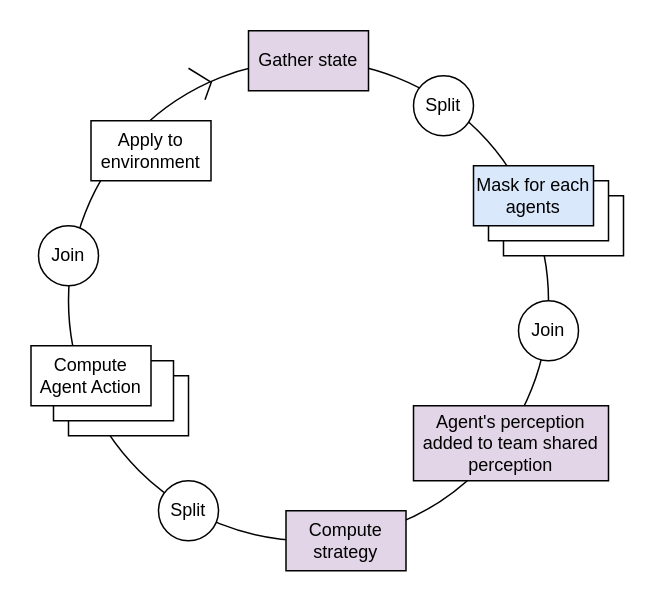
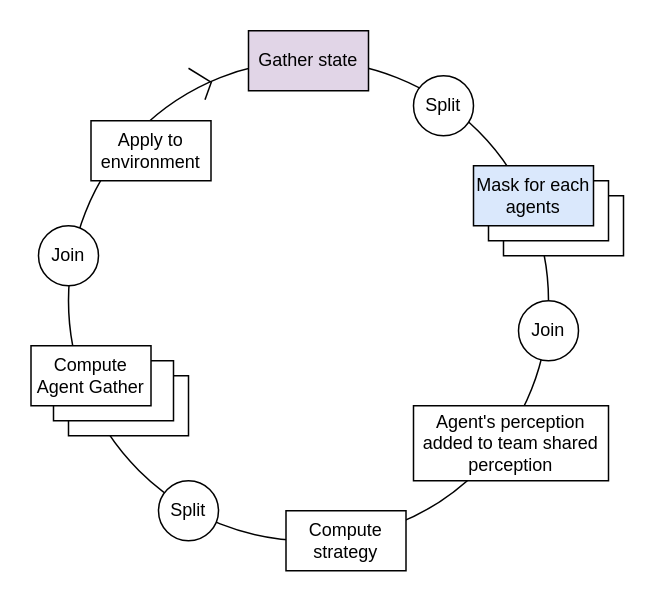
(91, 376) -> (91, 376)
(511, 443) -> (511, 443)
(346, 541) -> (346, 541)
